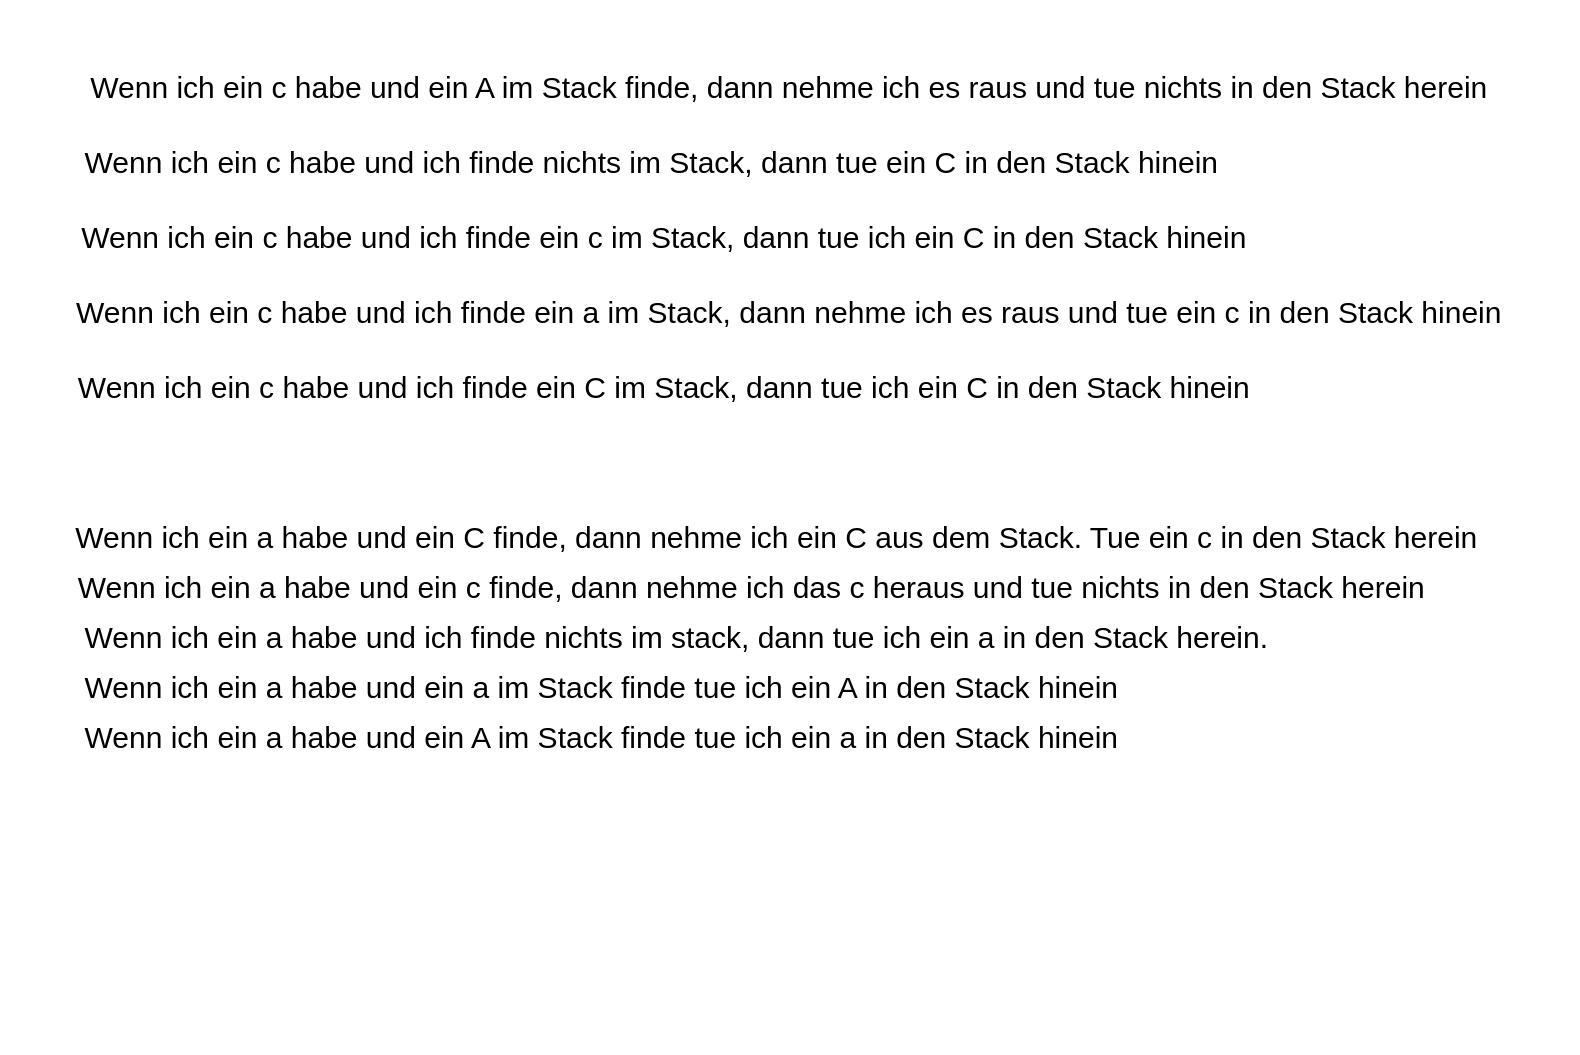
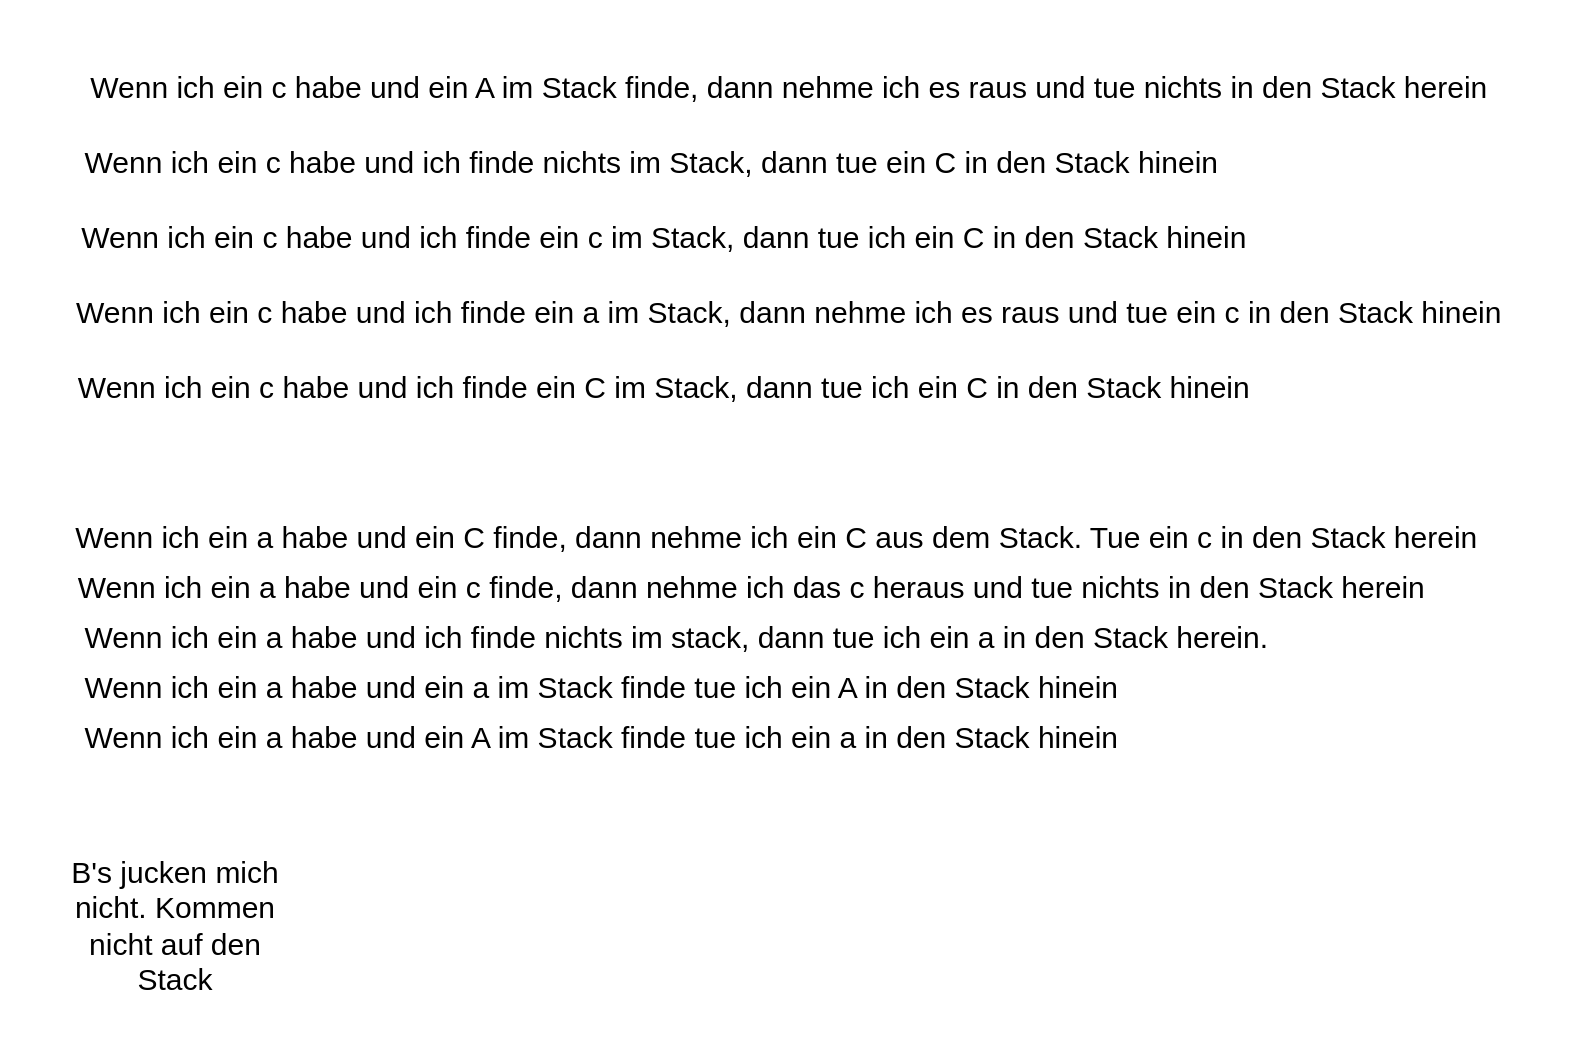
none -> (176, 926)
